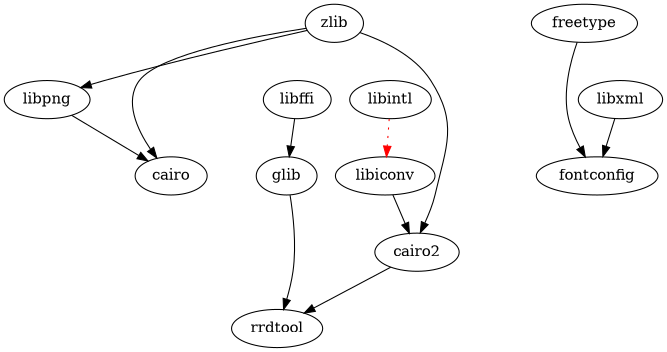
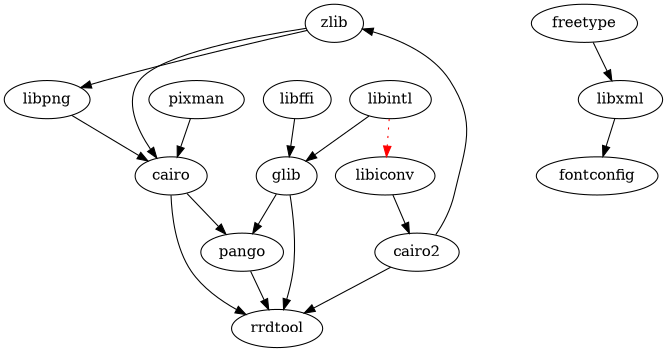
(566, 95) -> (600, 57)
none -> (197, 100)
(444, 108) -> (464, 112)
none -> (342, 135)
none -> (242, 252)
none -> (186, 263)
